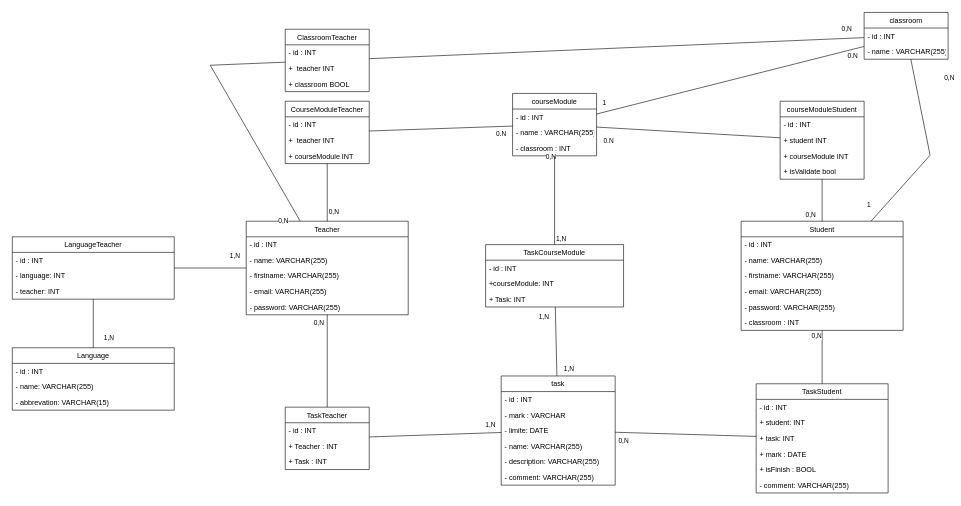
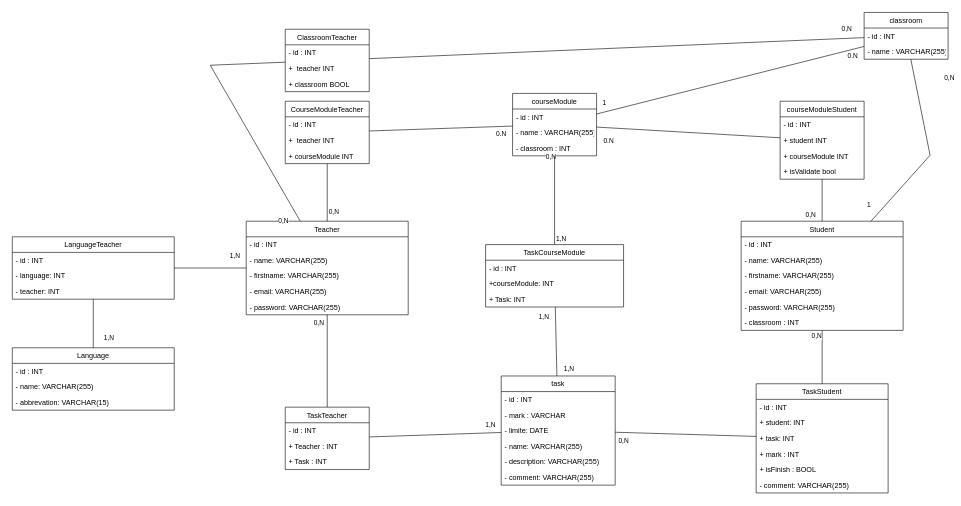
(782, 454) -> (780, 454)
